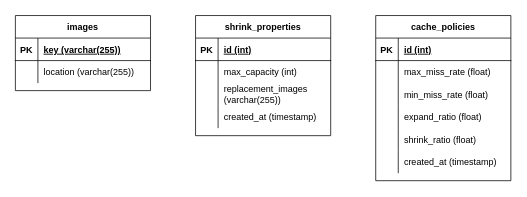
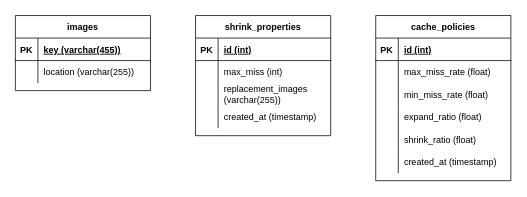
(88, 50) -> (88, 50)
(265, 72) -> (255, 72)
